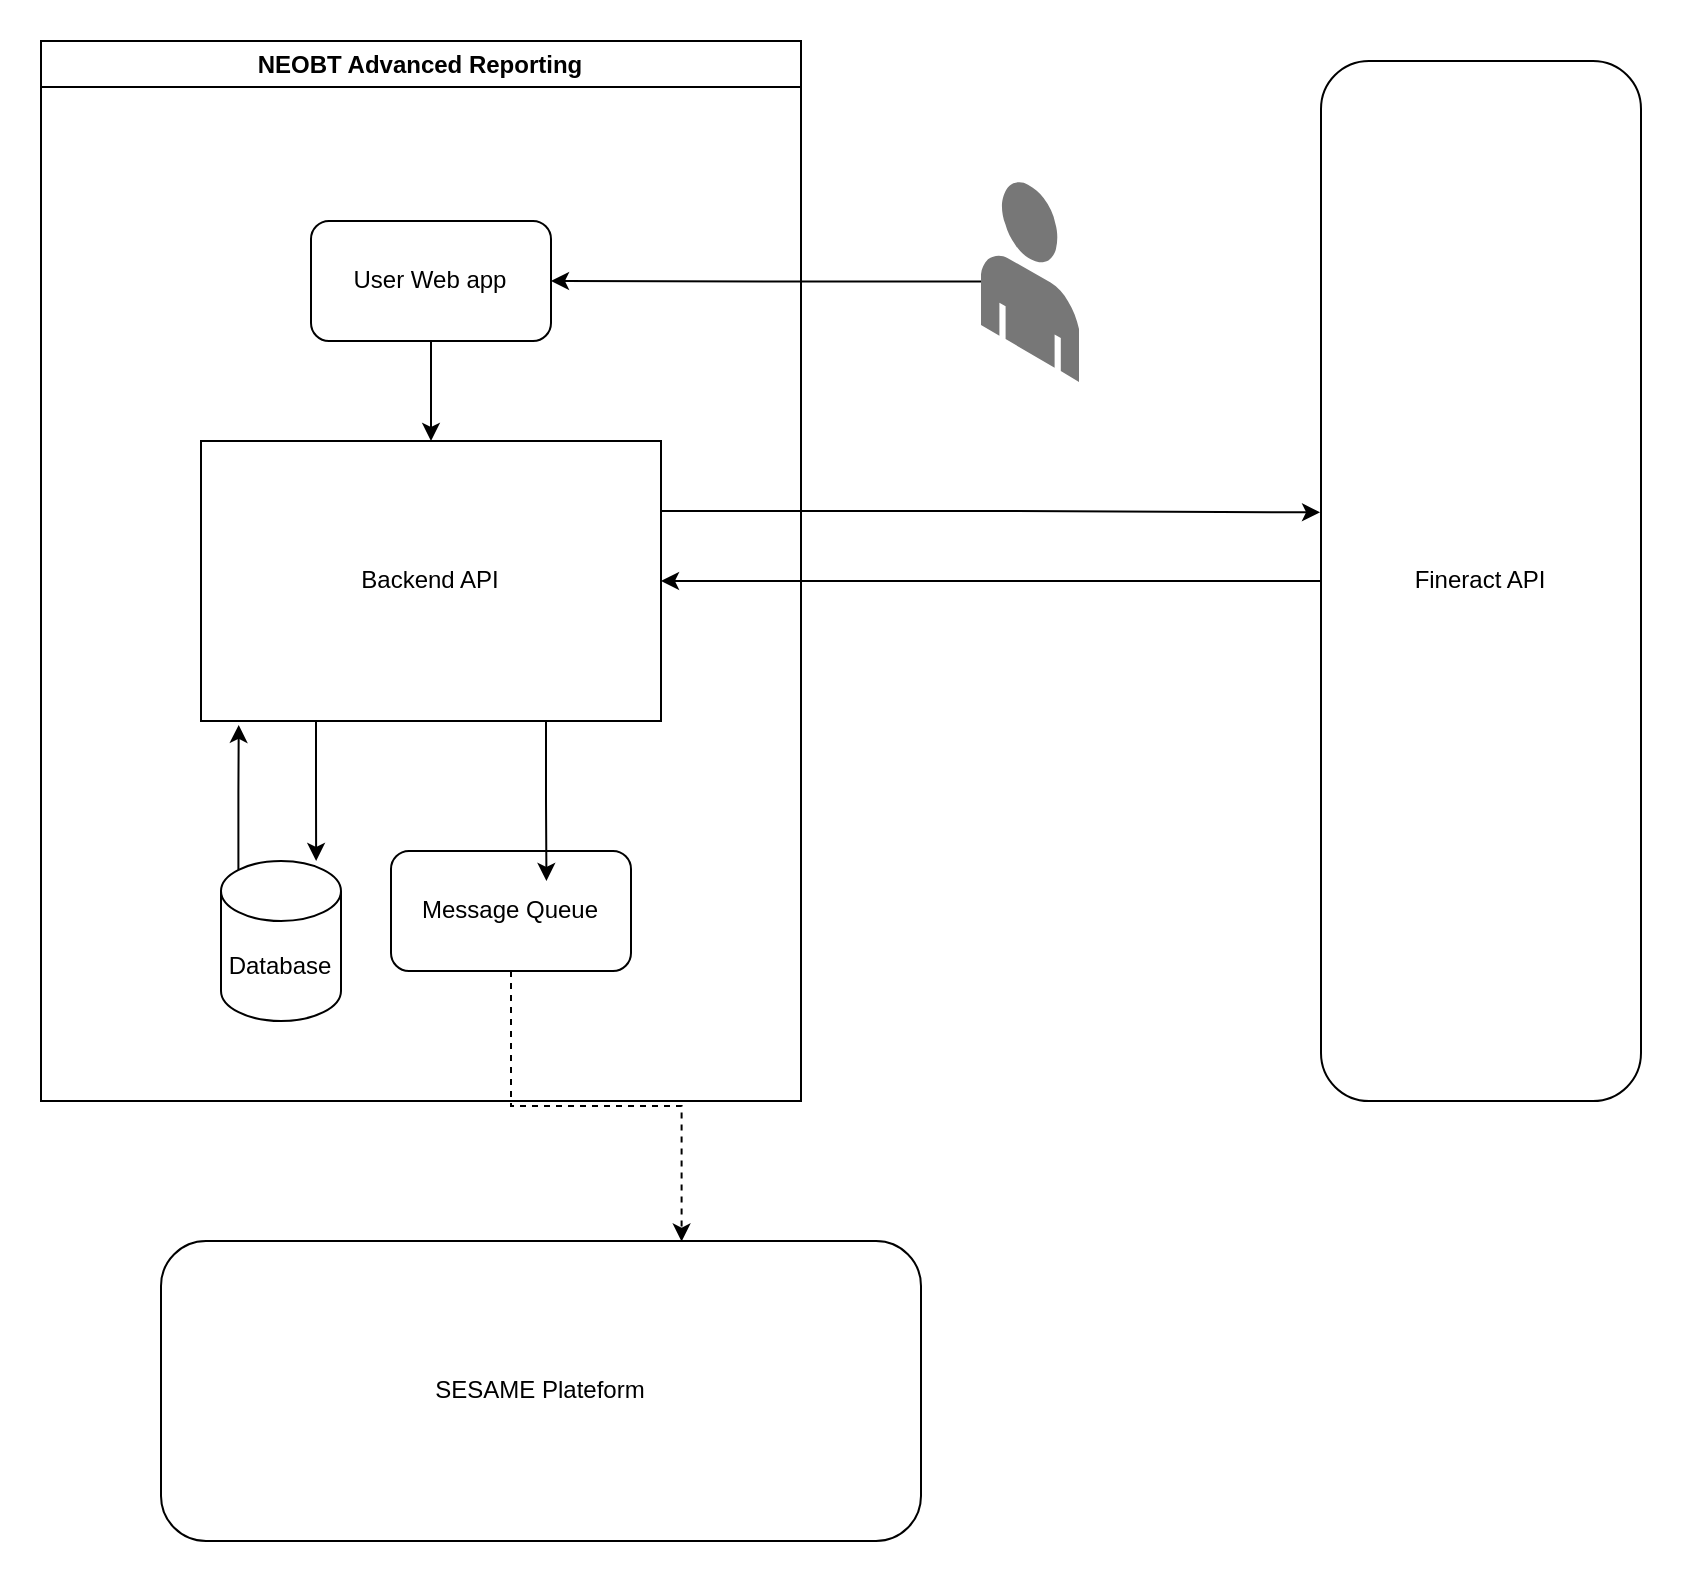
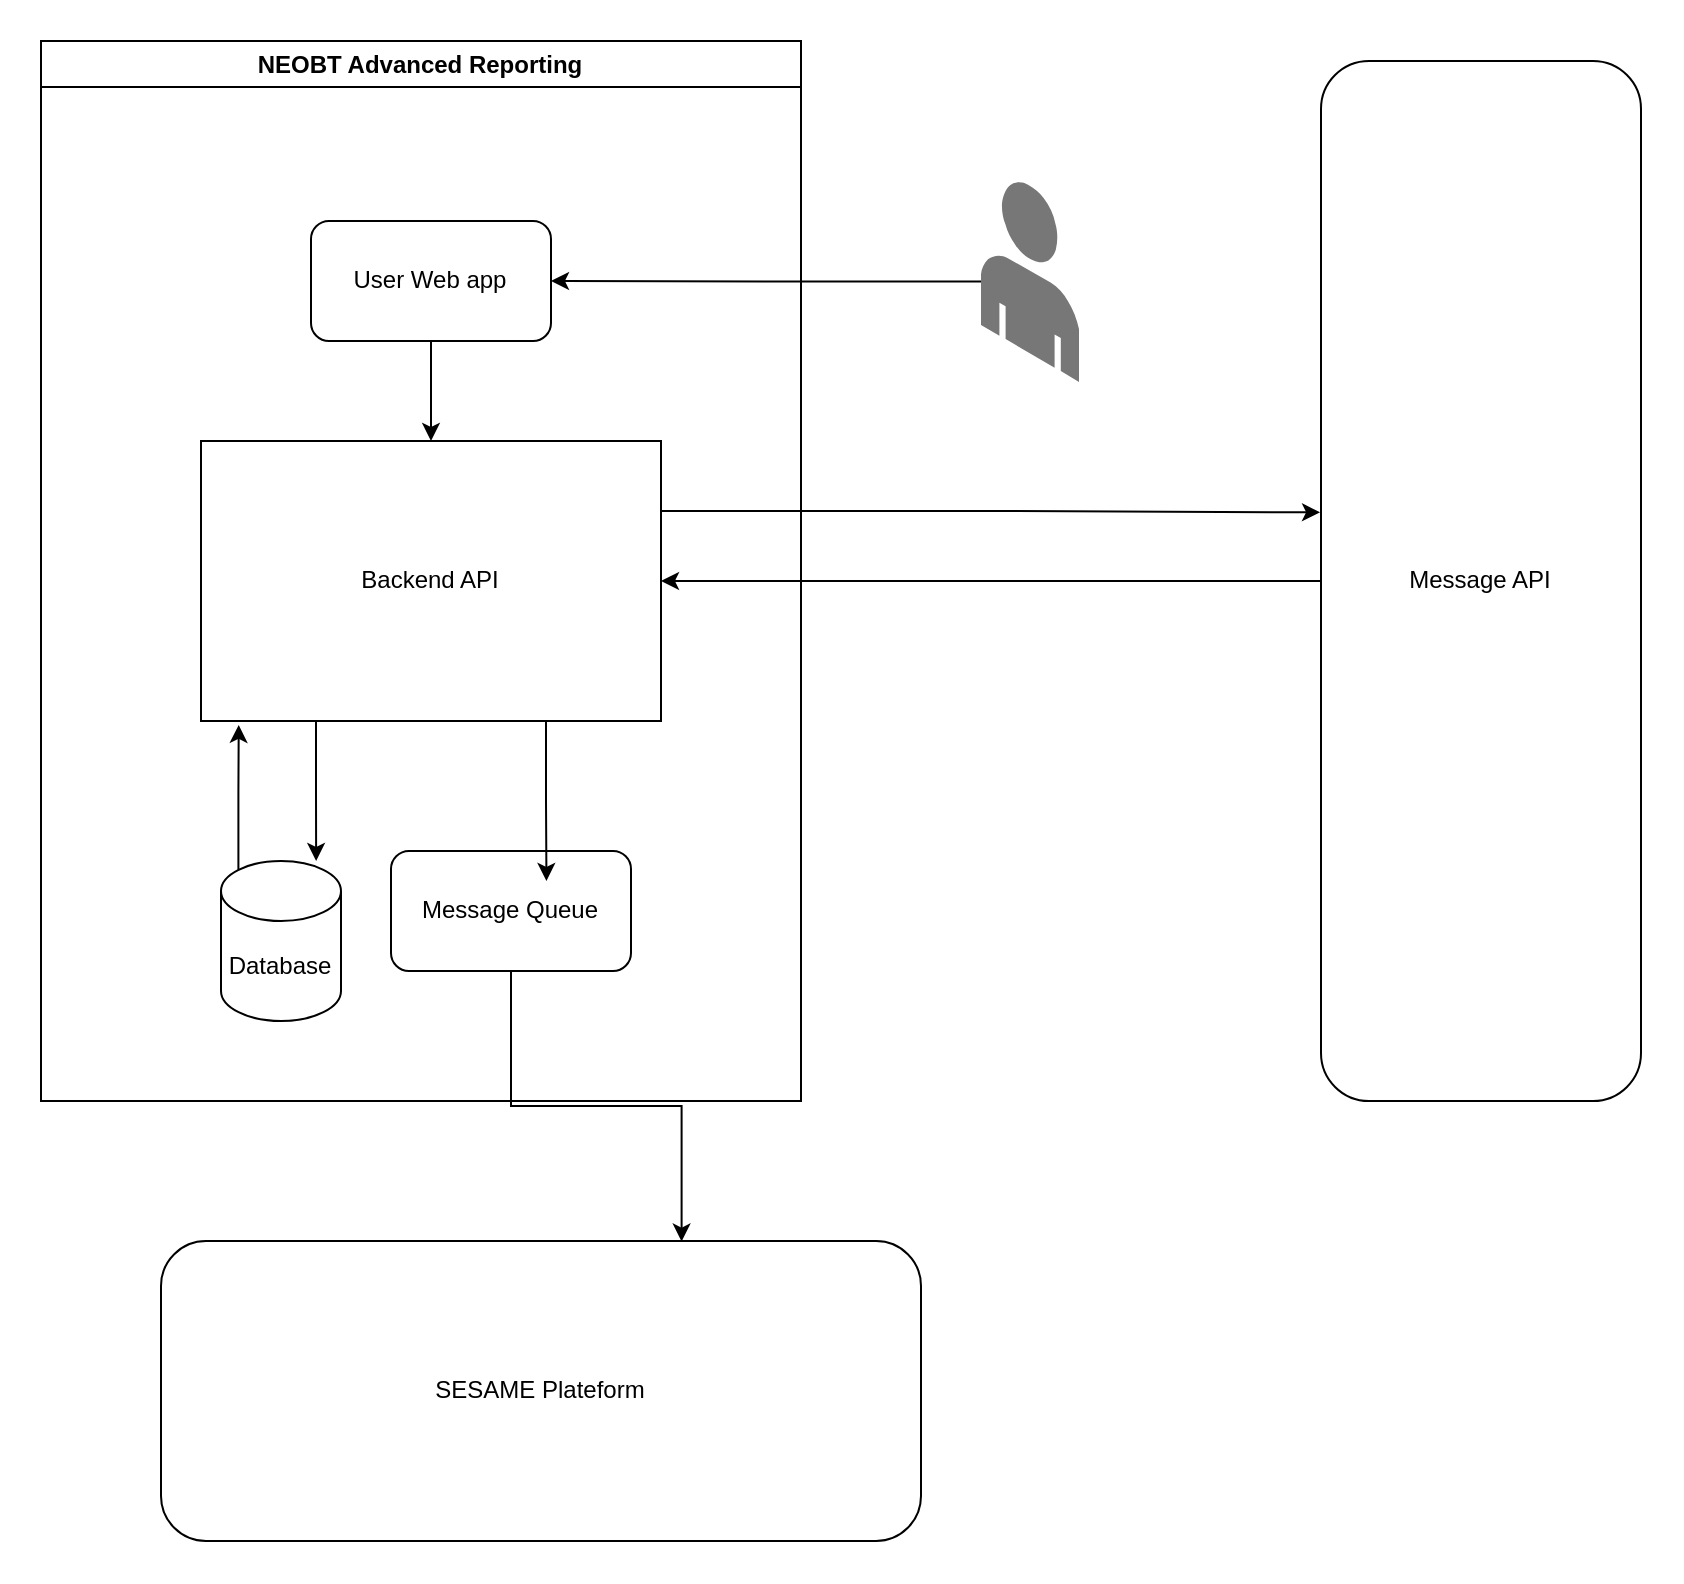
(1481, 581) -> (1481, 581)
(658, 1106) -> (658, 1106)
